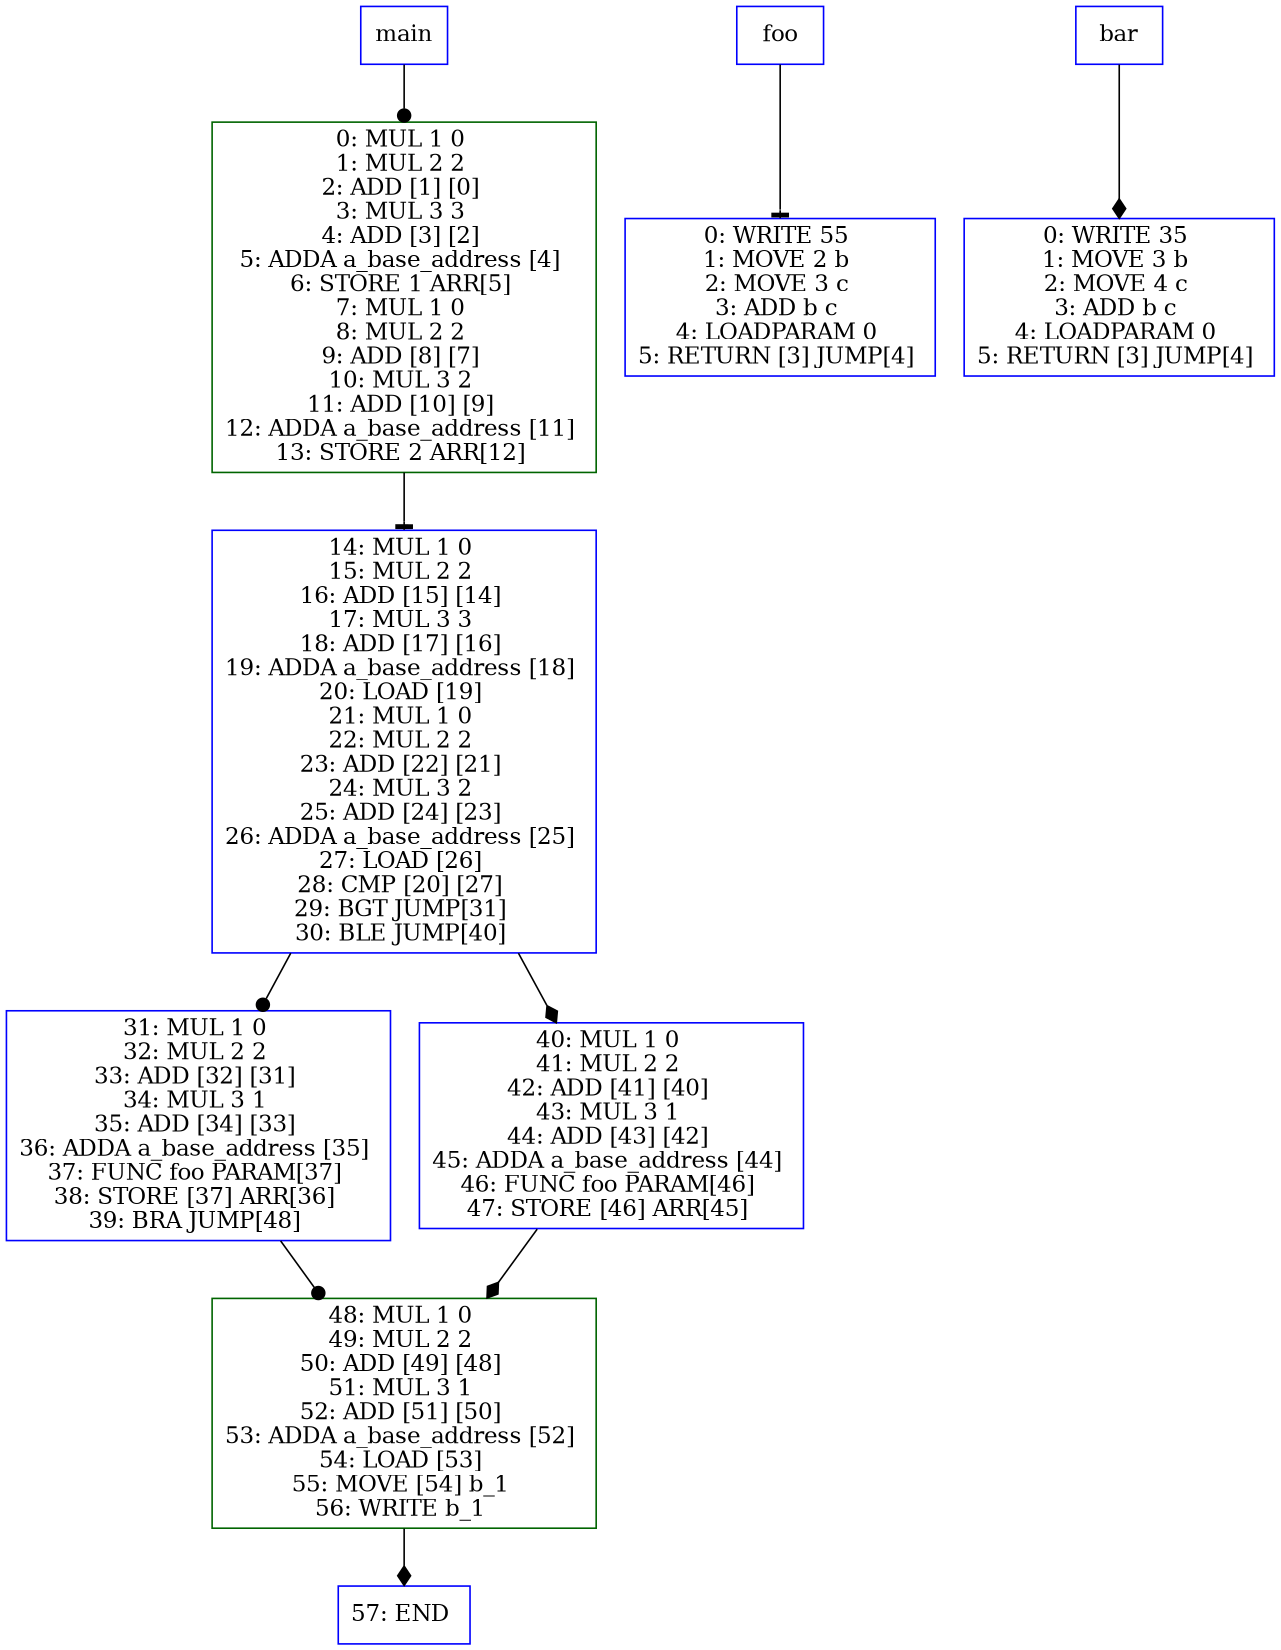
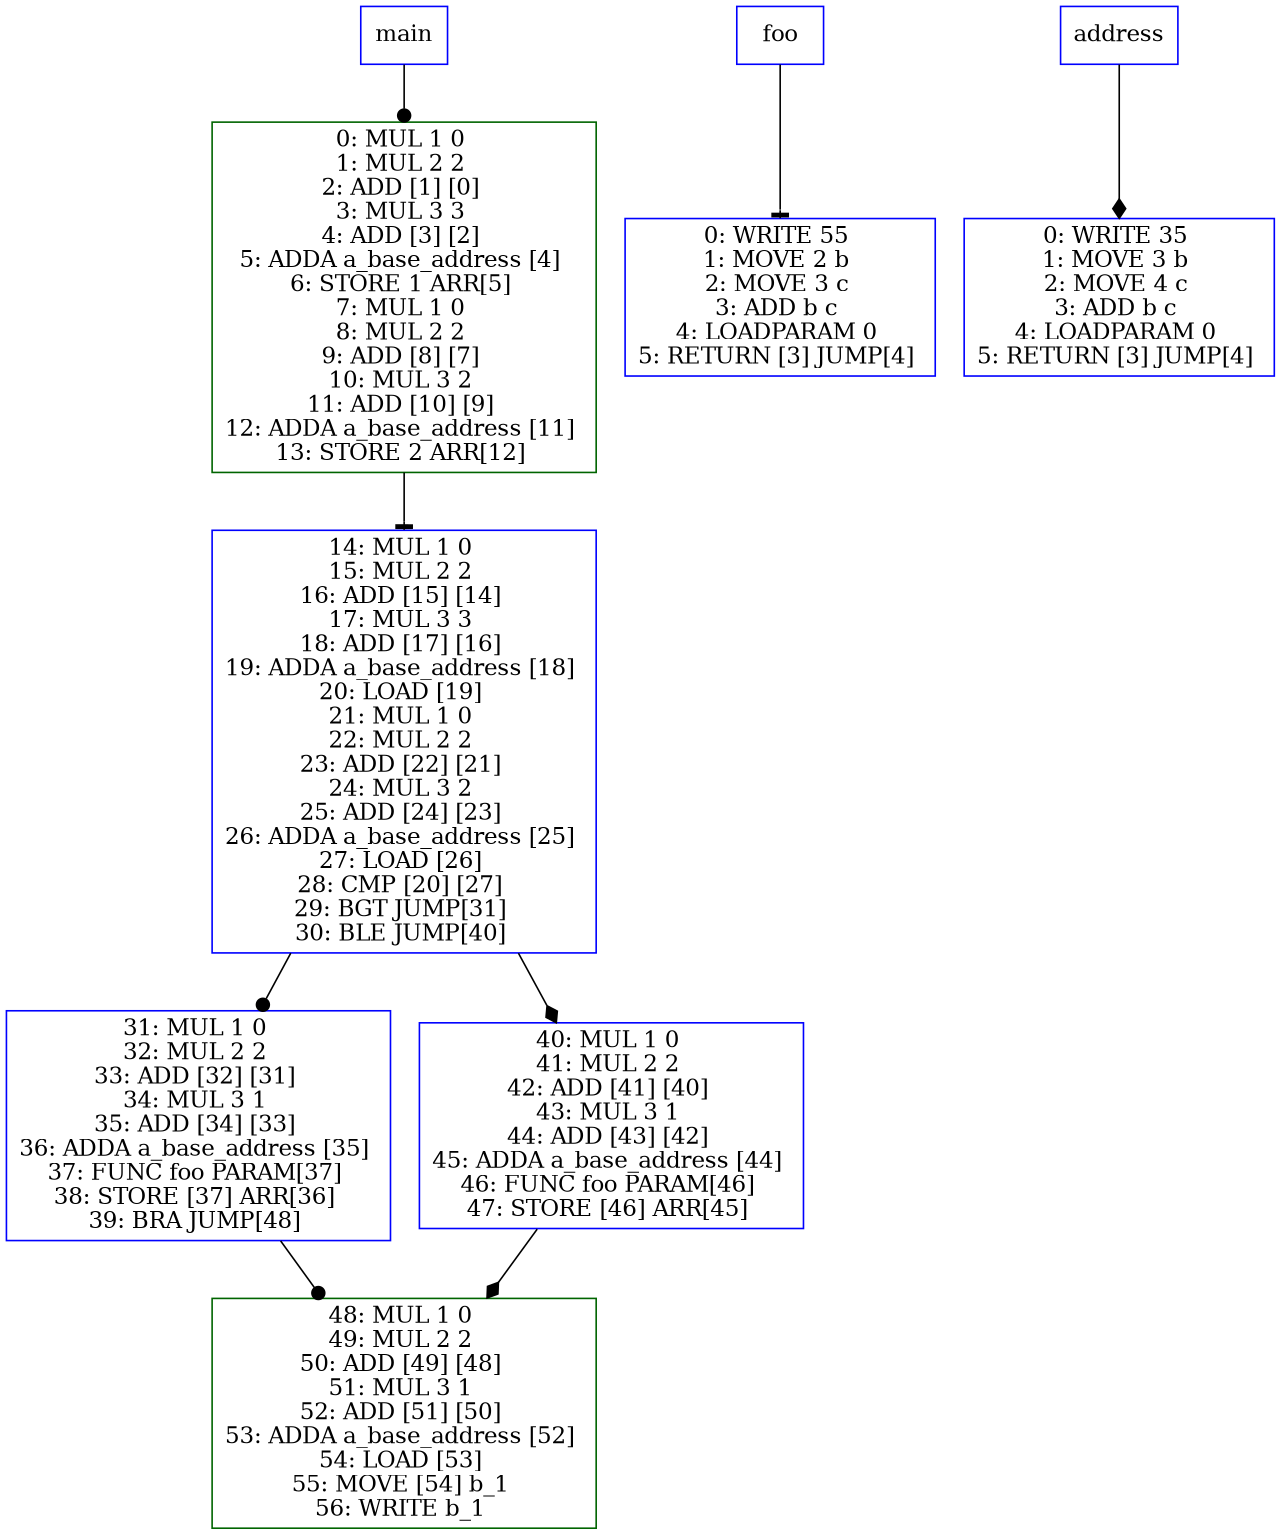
(1119, 35) -> (1119, 35)
(404, 1615) -> none
